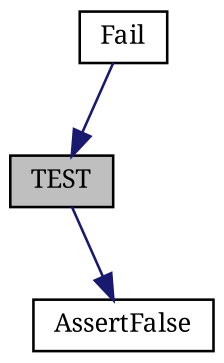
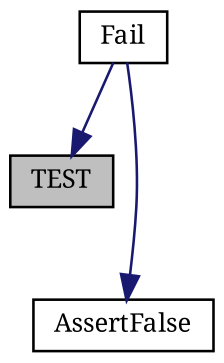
(87, 242) -> (137, 168)
